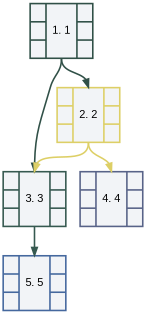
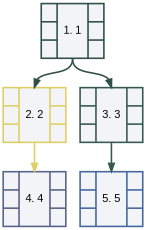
(66, 157) -> none
